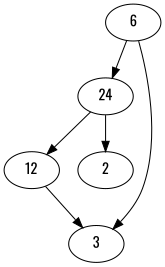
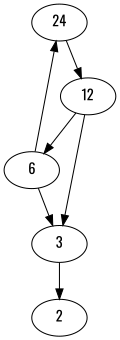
(106, 128) -> (59, 276)
none -> (63, 129)
